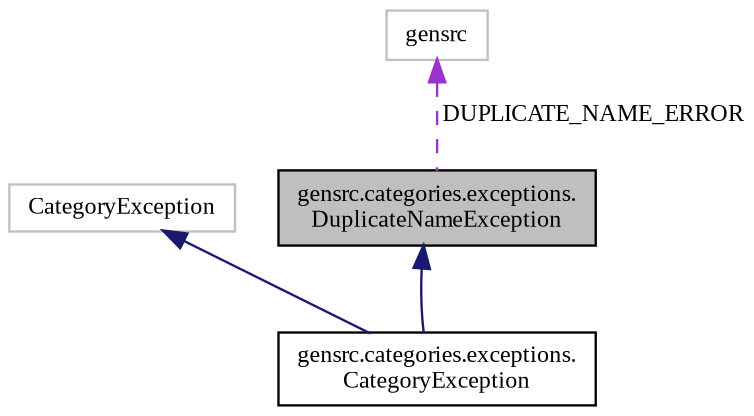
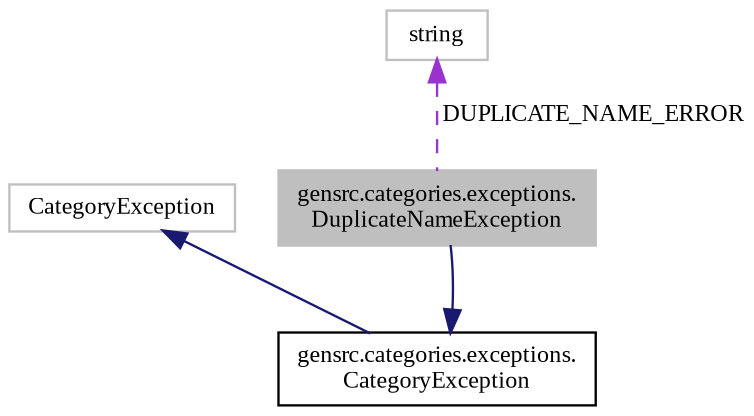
(437, 35) -> (437, 35)
(437, 208) -> (437, 208)
(421, 301) -> (453, 277)
